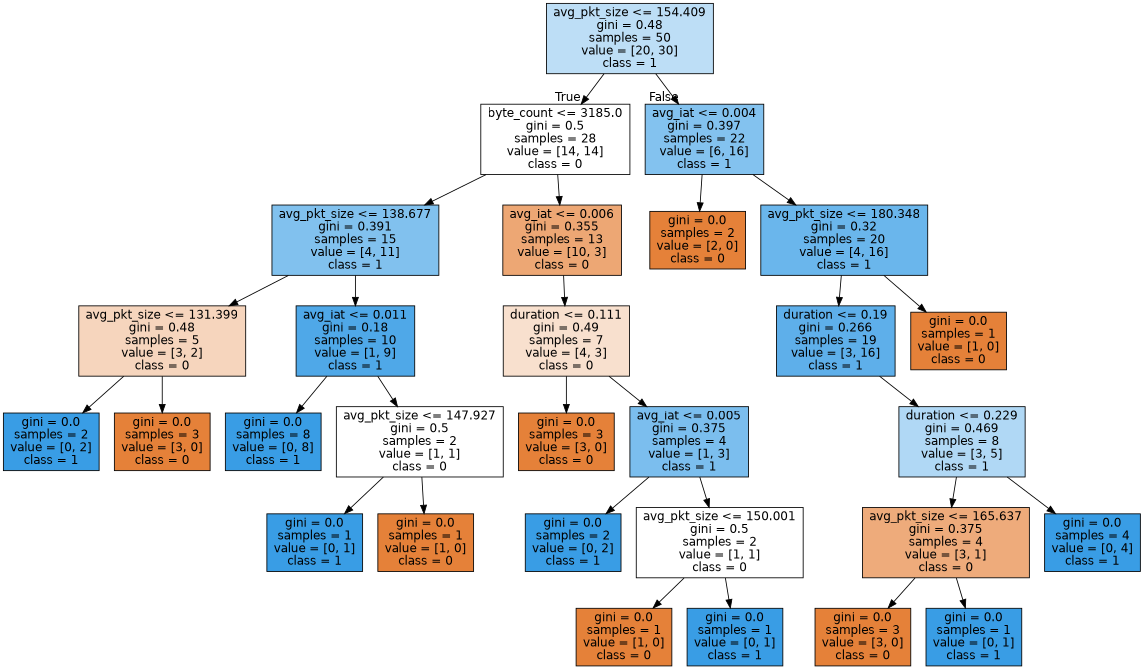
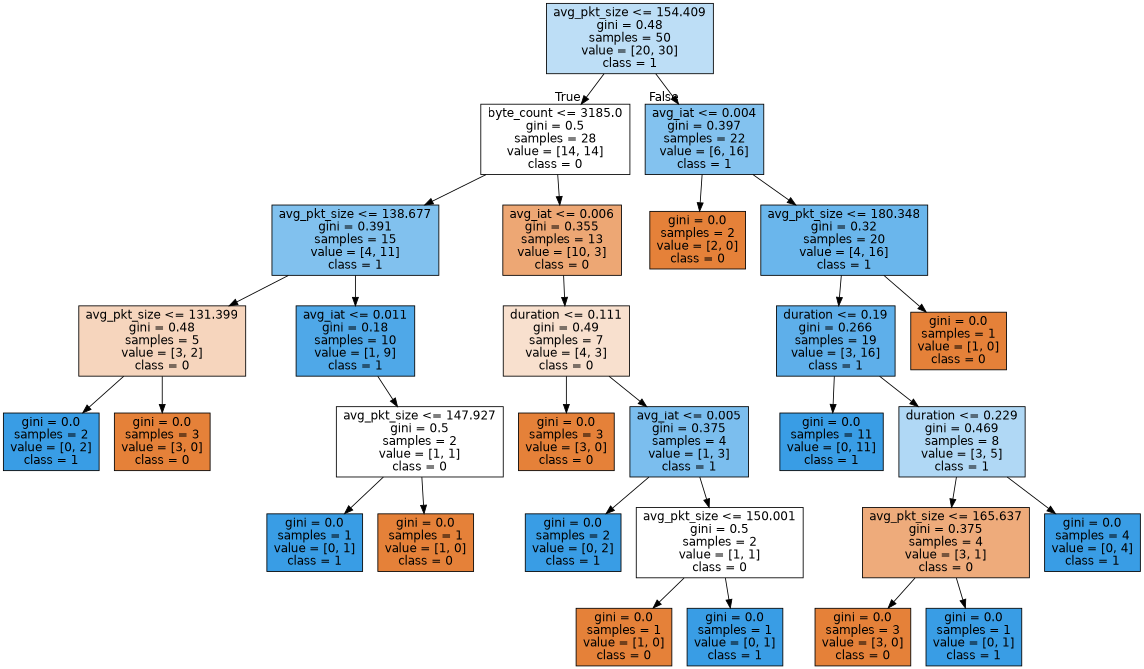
(273, 442) -> none
none -> (832, 442)
